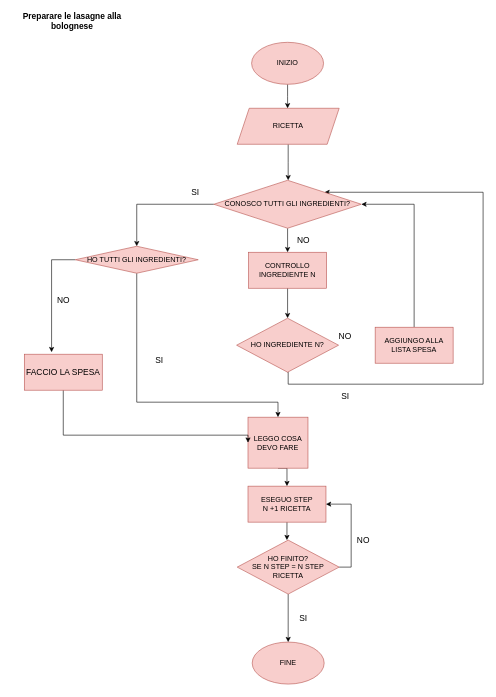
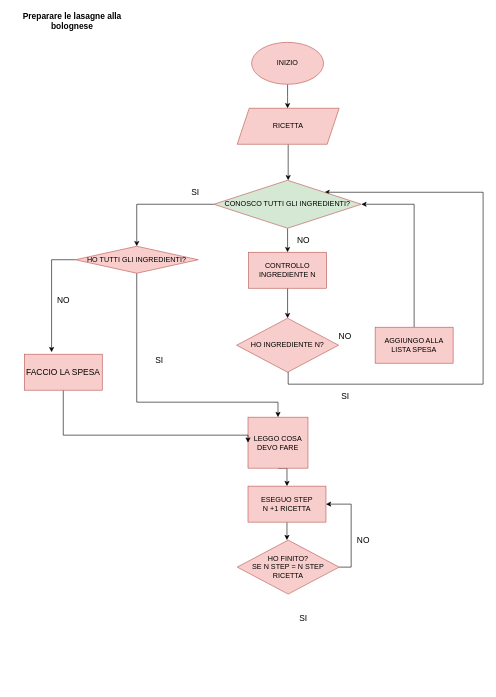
(288, 204) -> (288, 204)
(288, 636) -> none
(288, 663) -> none
